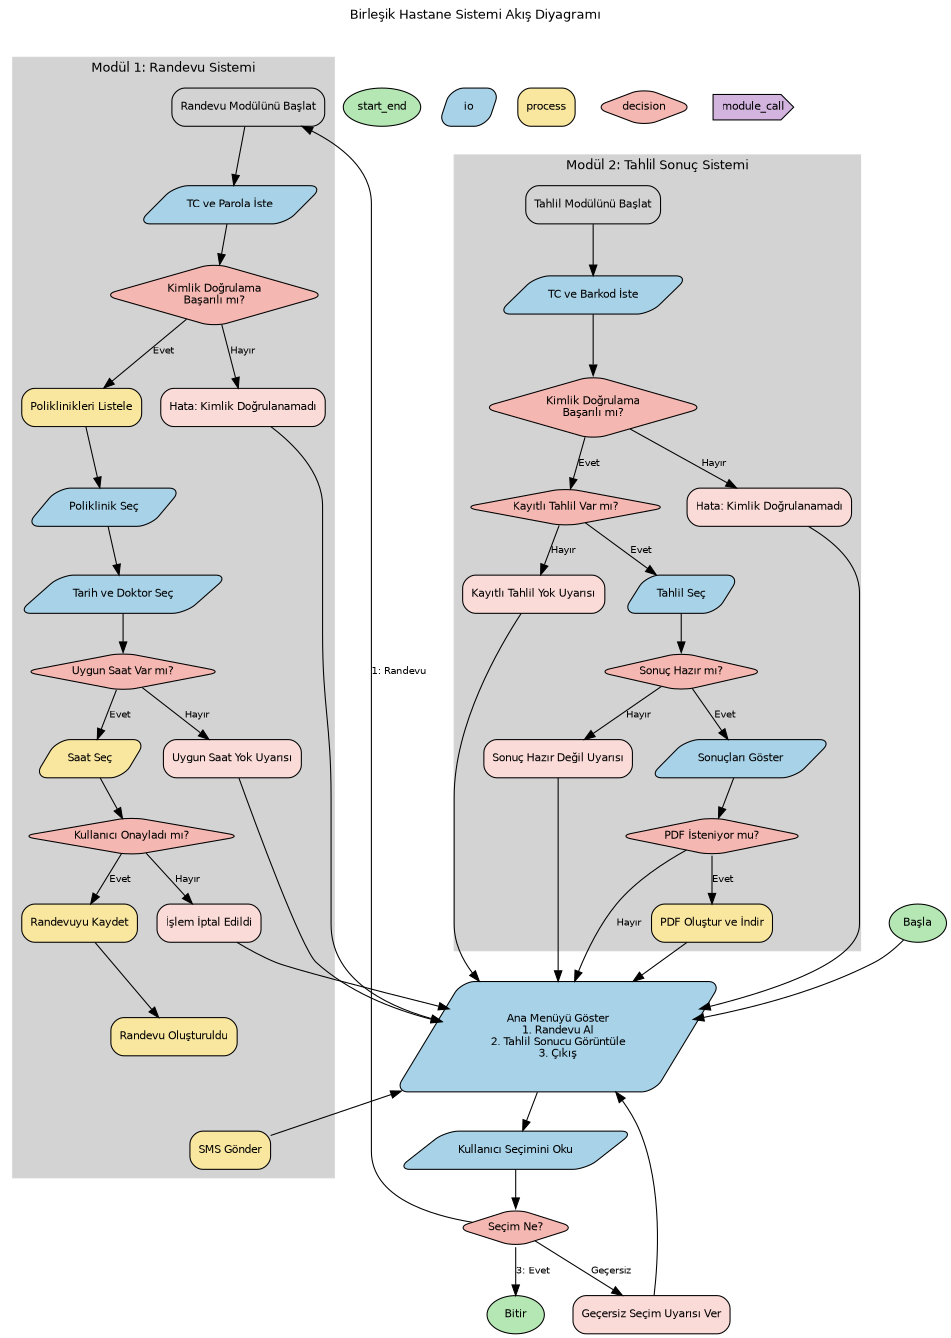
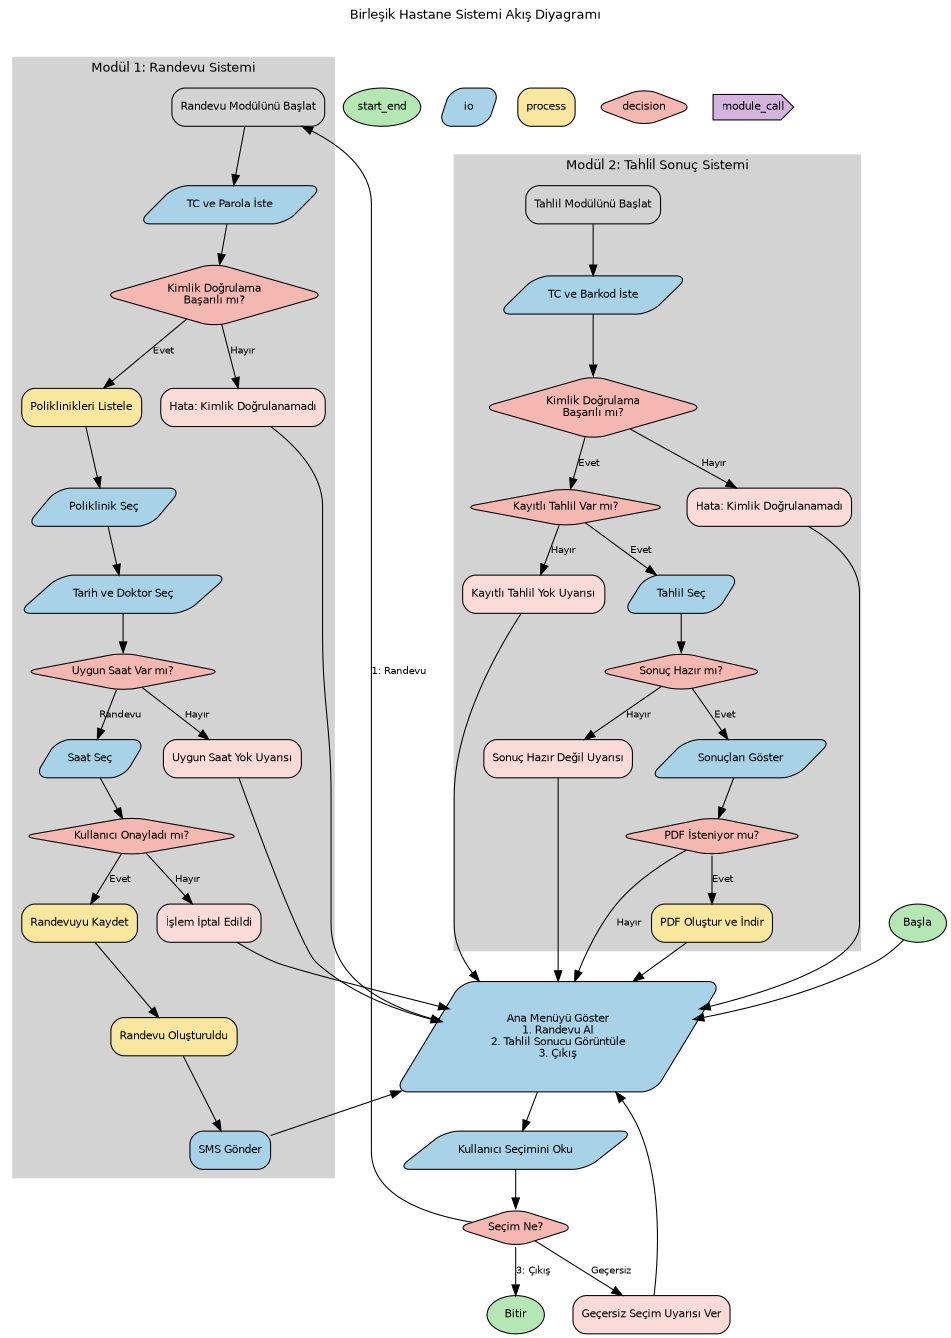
(120, 715) -> (120, 715)
(90, 759) -> (90, 759)
none -> (200, 1089)
(230, 1150) -> (230, 1150)
(533, 1271) -> (533, 1271)
